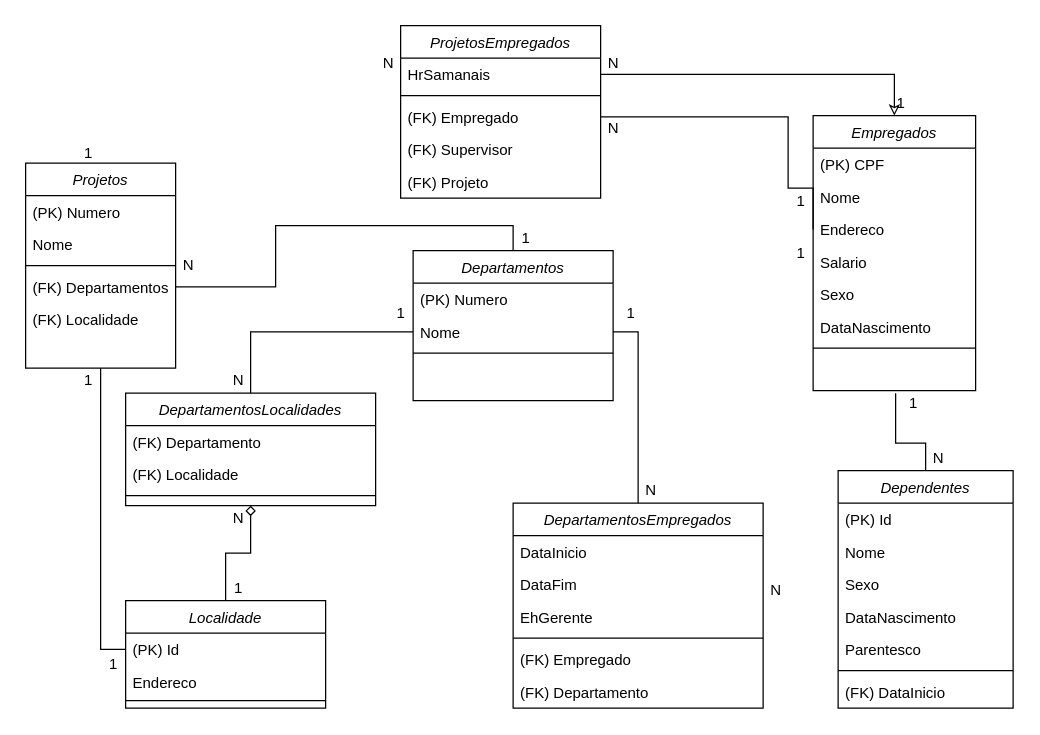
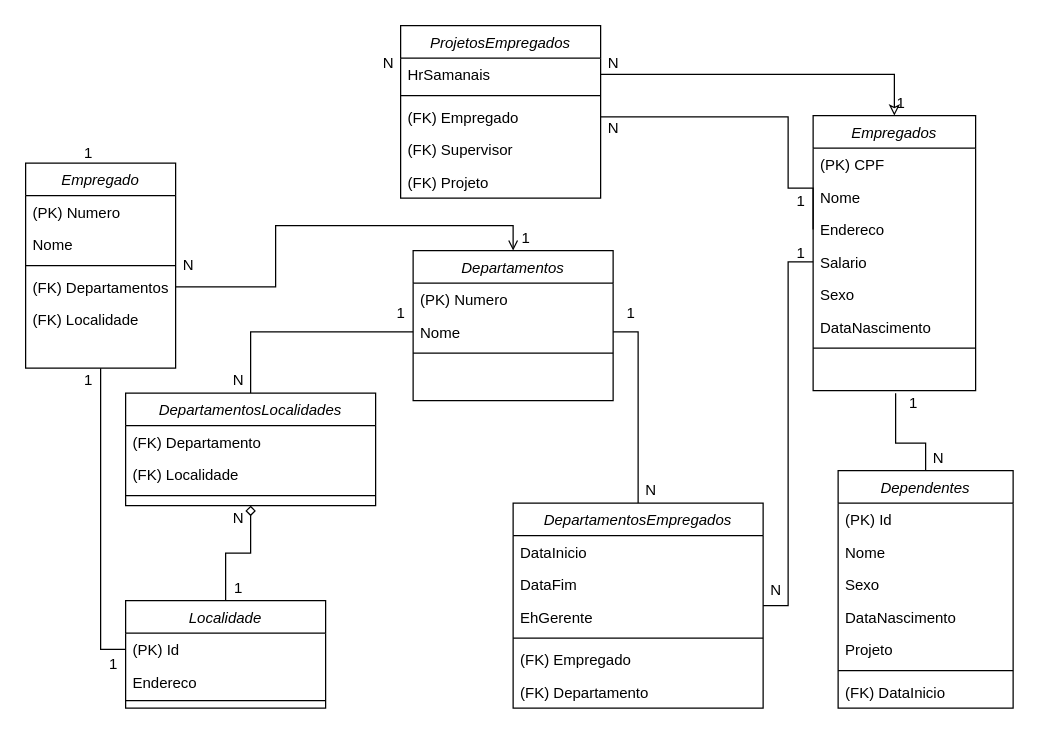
(100, 180) -> (100, 180)
(513, 245) -> (513, 244)
none -> (788, 434)
(887, 650) -> (874, 650)
